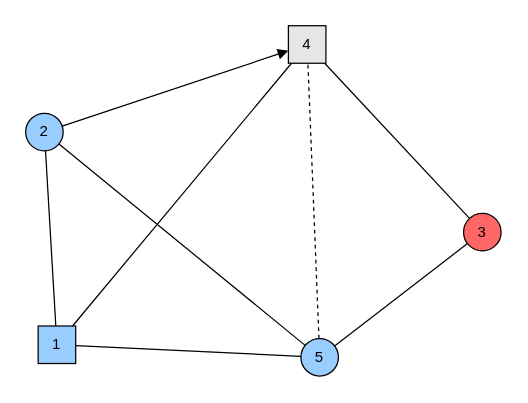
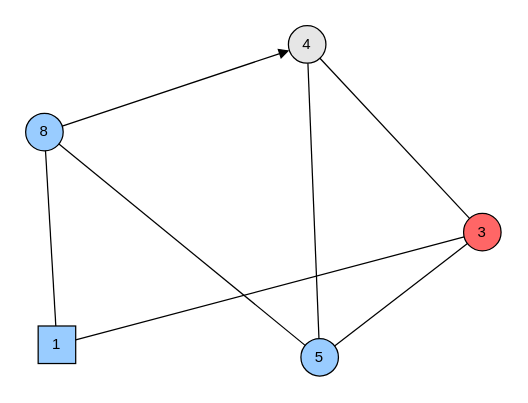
(307, 44) -> (307, 44)
(44, 132) -> (44, 132)
(182, 195) -> (269, 288)
(313, 202) -> (313, 202)
(188, 351) -> none
